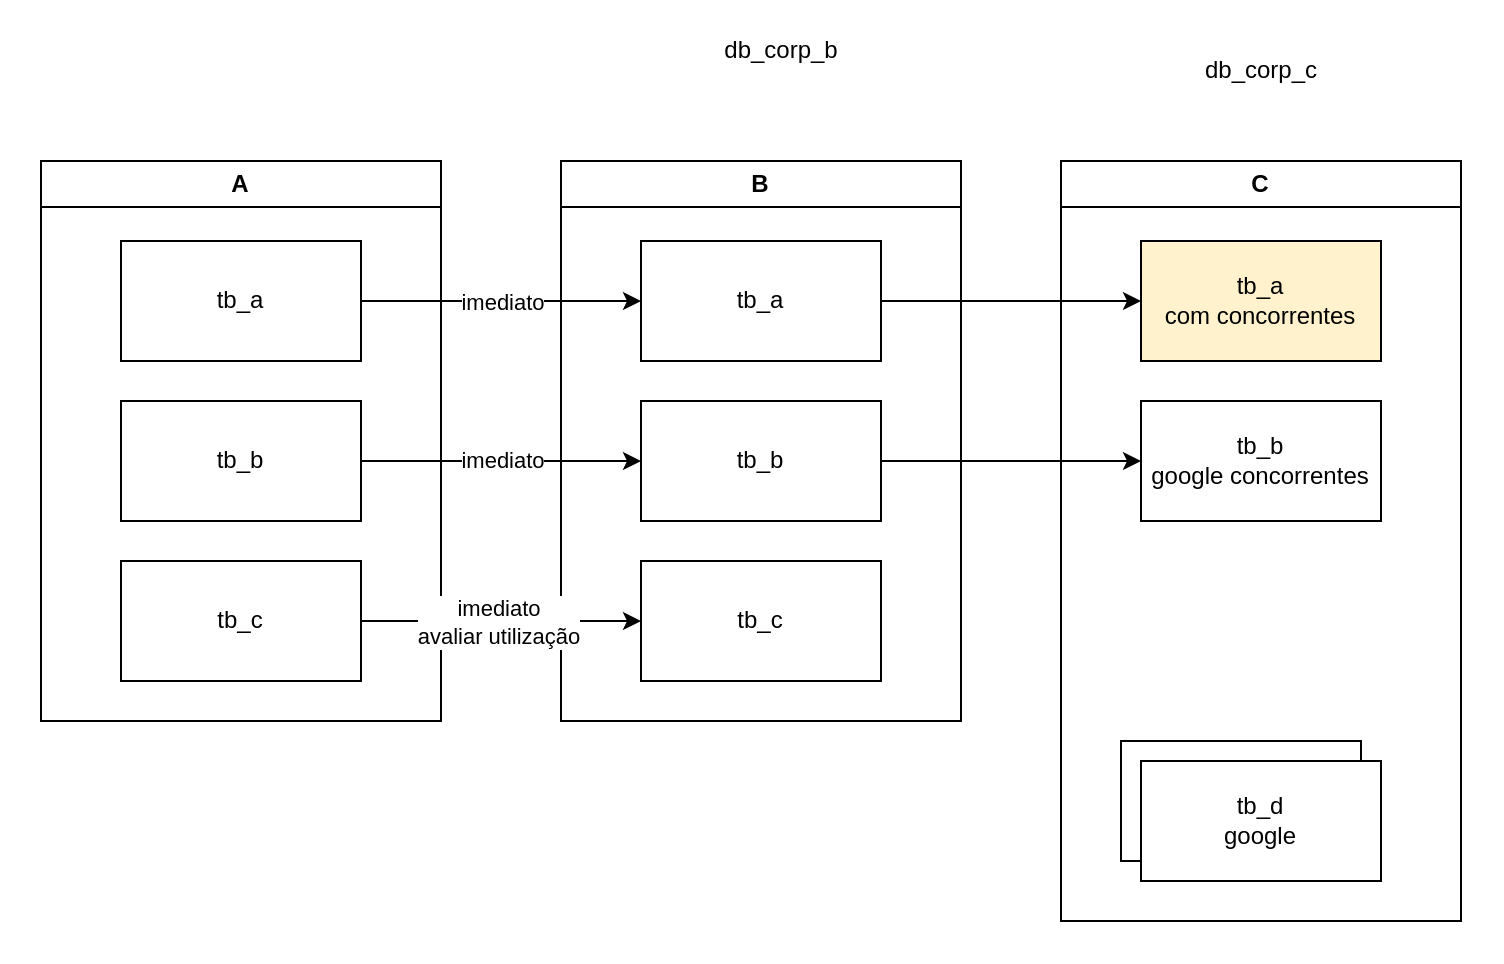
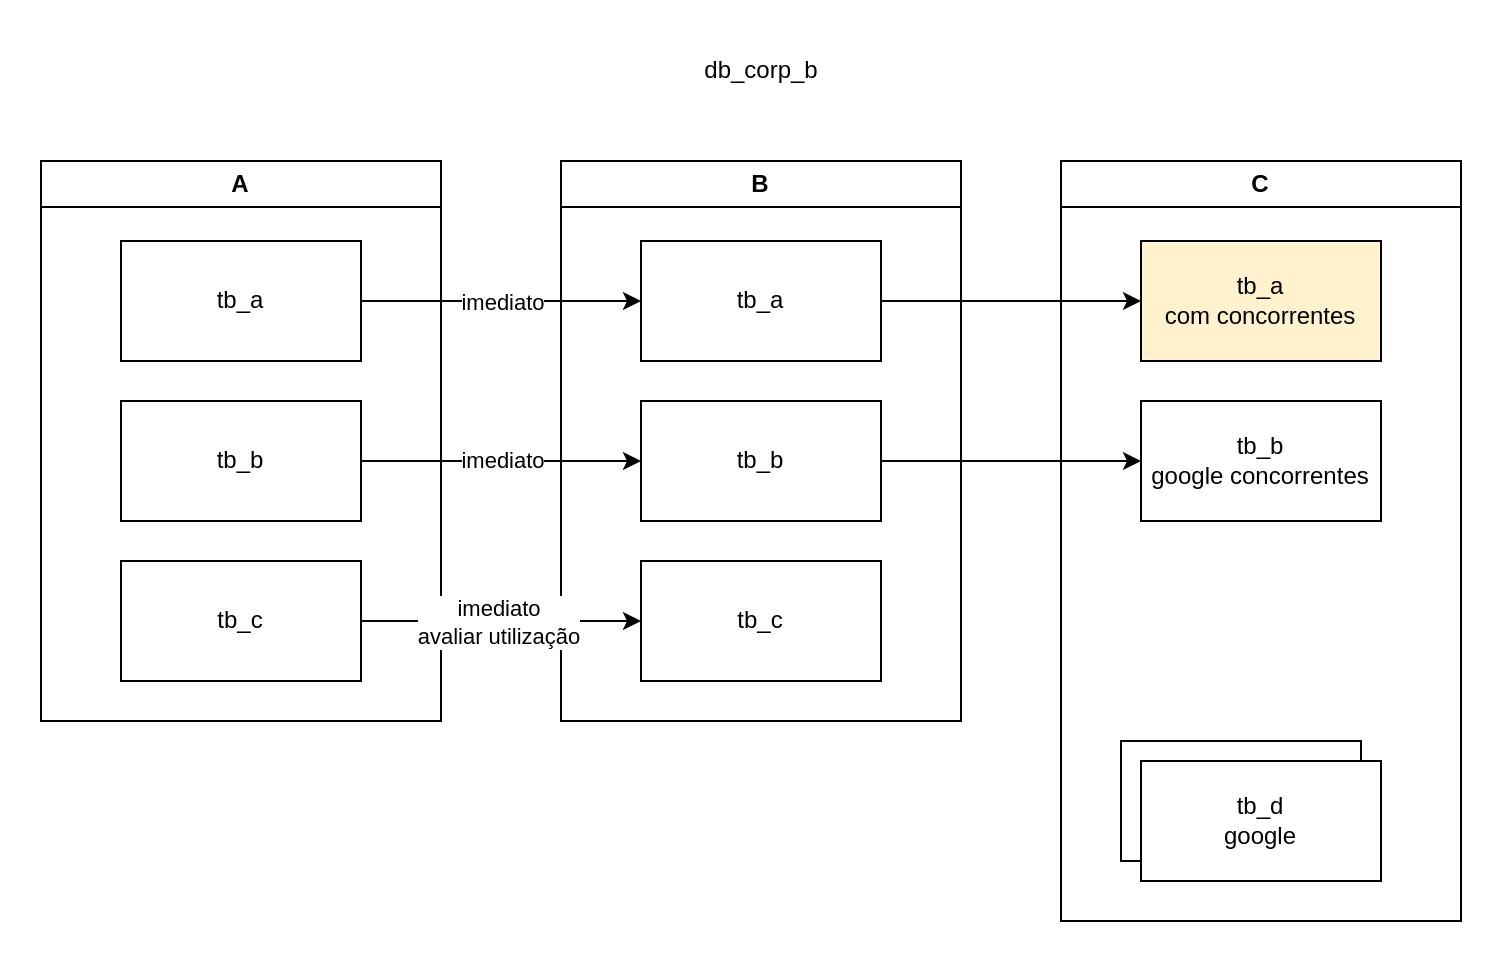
(781, 51) -> (761, 71)
(1261, 71) -> none
